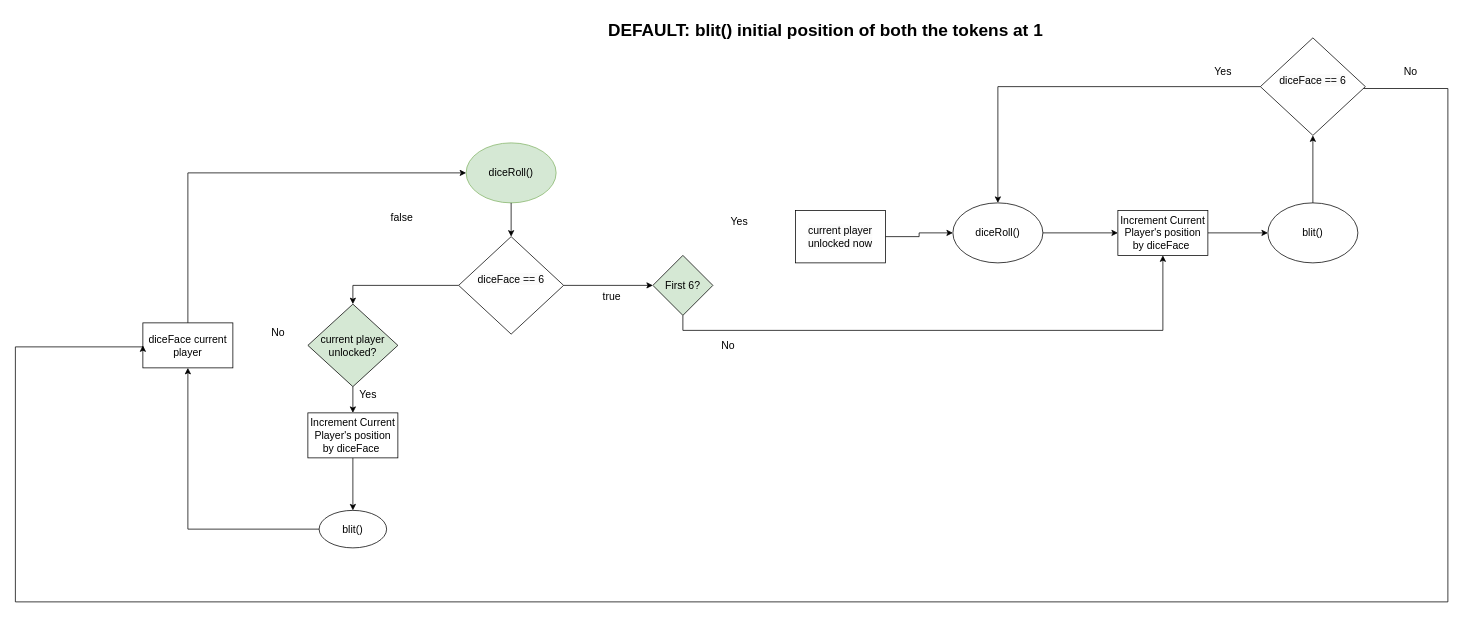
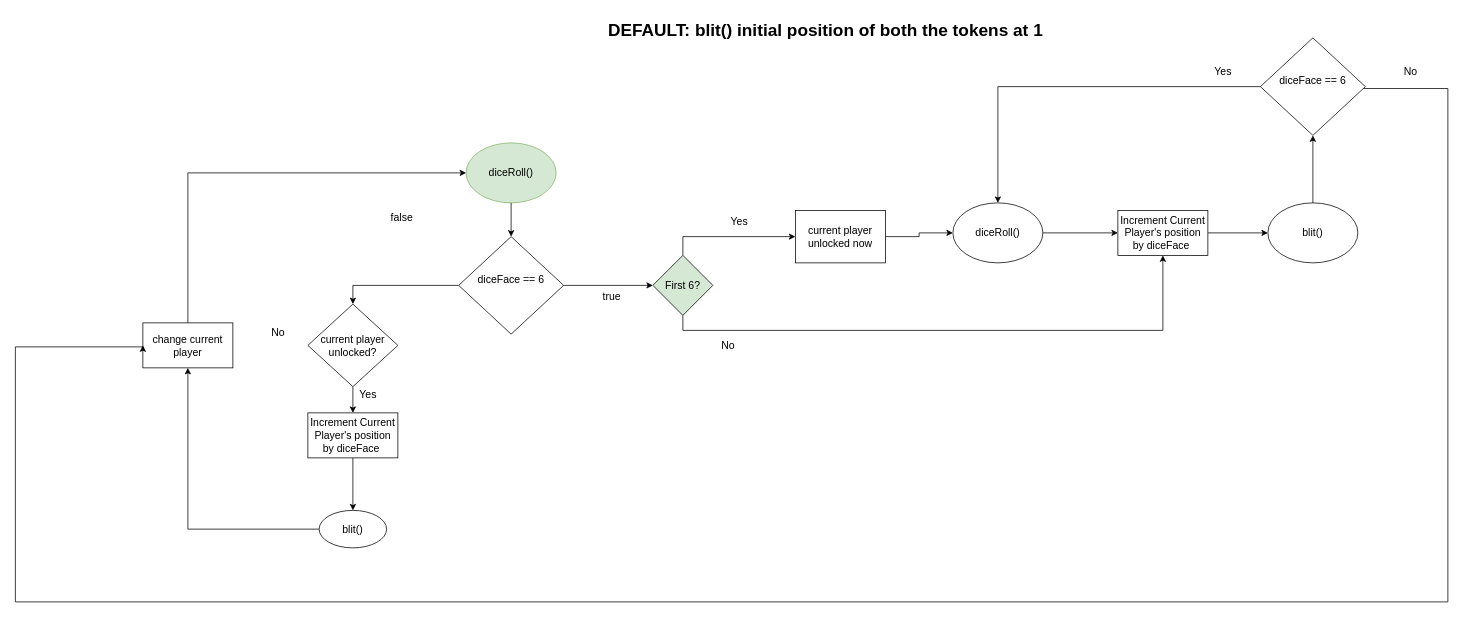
none -> (736, 237)
(188, 345) -> (188, 345)
(353, 345) -> (353, 345)
